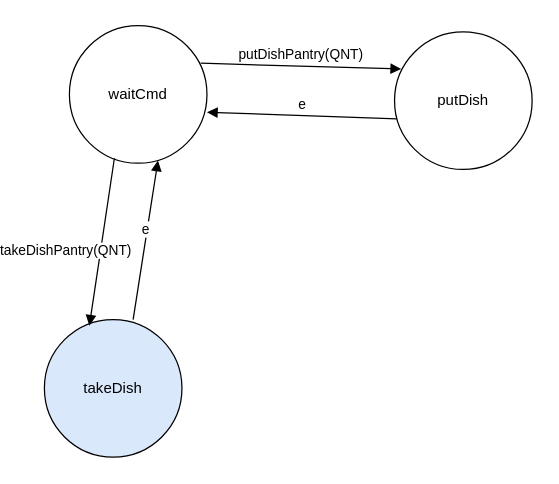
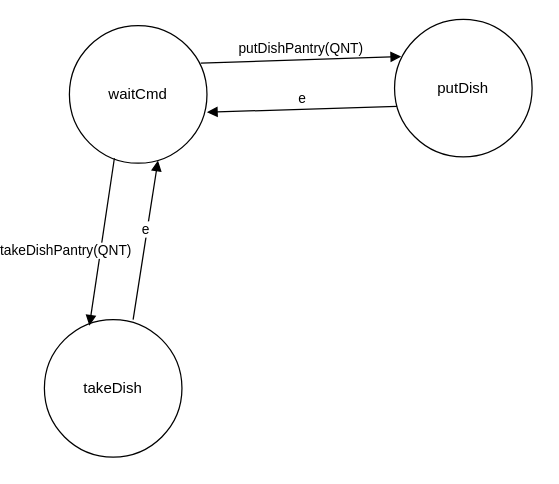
(463, 101) -> (463, 88)
(113, 388) -> (113, 388)
